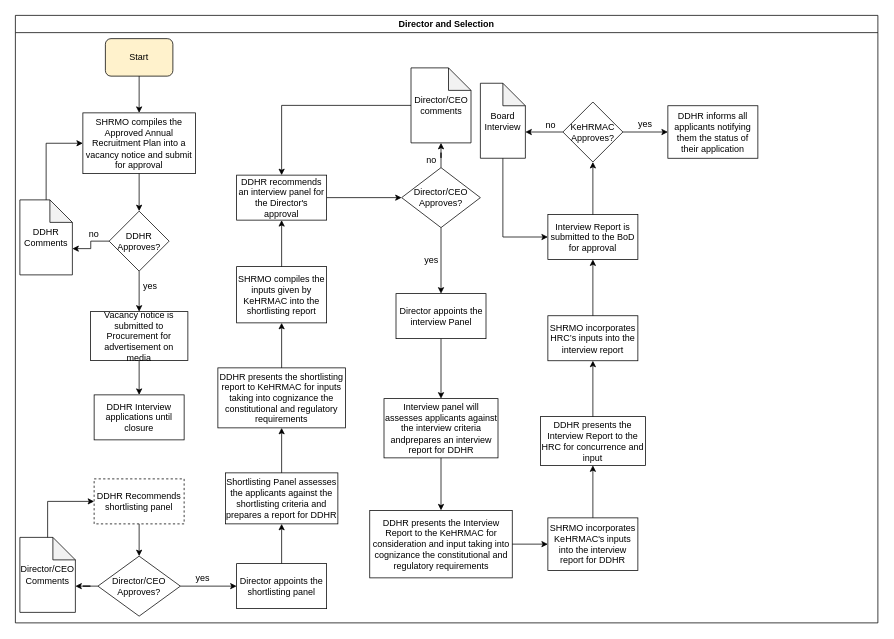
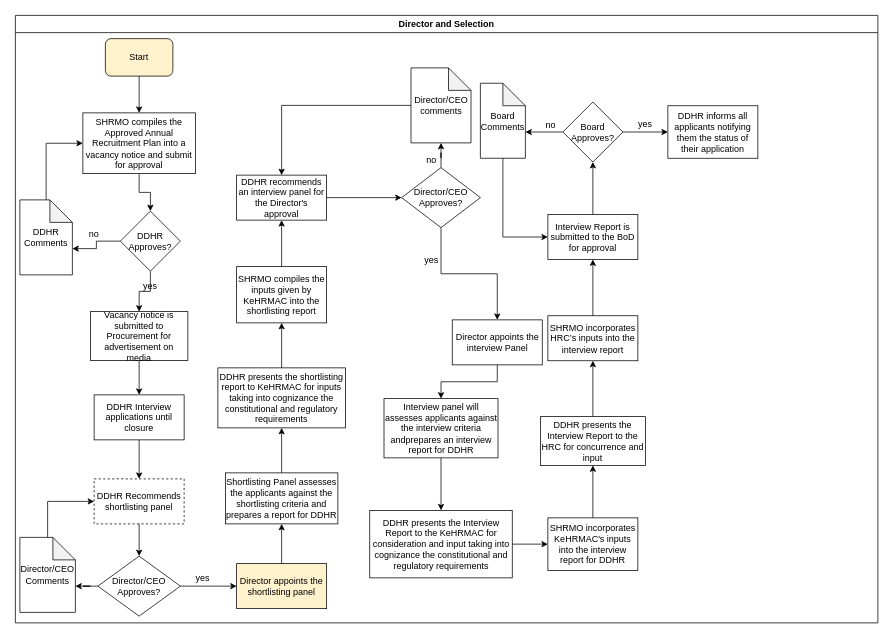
(503, 121) -> (503, 121)
(593, 132) -> (593, 132)
(139, 241) -> (150, 241)
(441, 316) -> (497, 342)
none -> (139, 472)
(282, 586) -> (282, 586)
